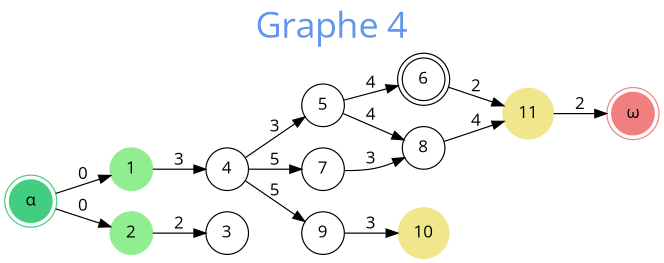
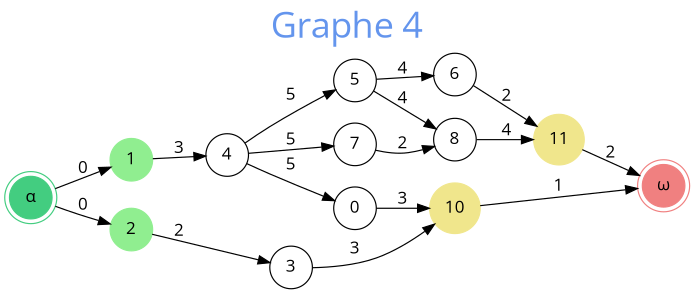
(424, 79) -> (455, 75)
(275, 127) -> (291, 95)
(371, 159) -> (403, 144)
none -> (553, 198)
(323, 233) -> (355, 208)
none -> (372, 259)
